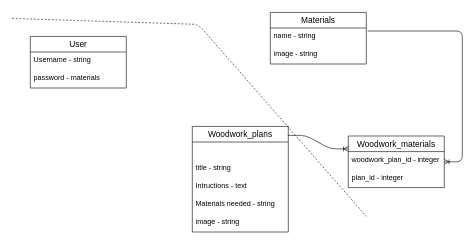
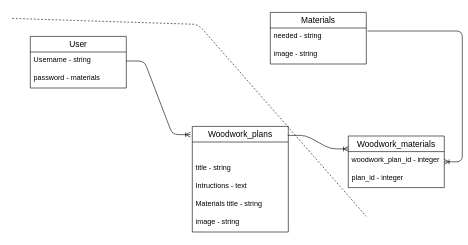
(297, 36) -> (301, 36)
none -> (161, 103)
(240, 204) -> (236, 204)
